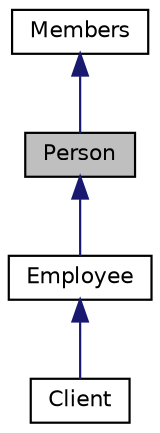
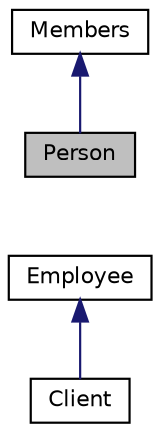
(80, 228) -> none
